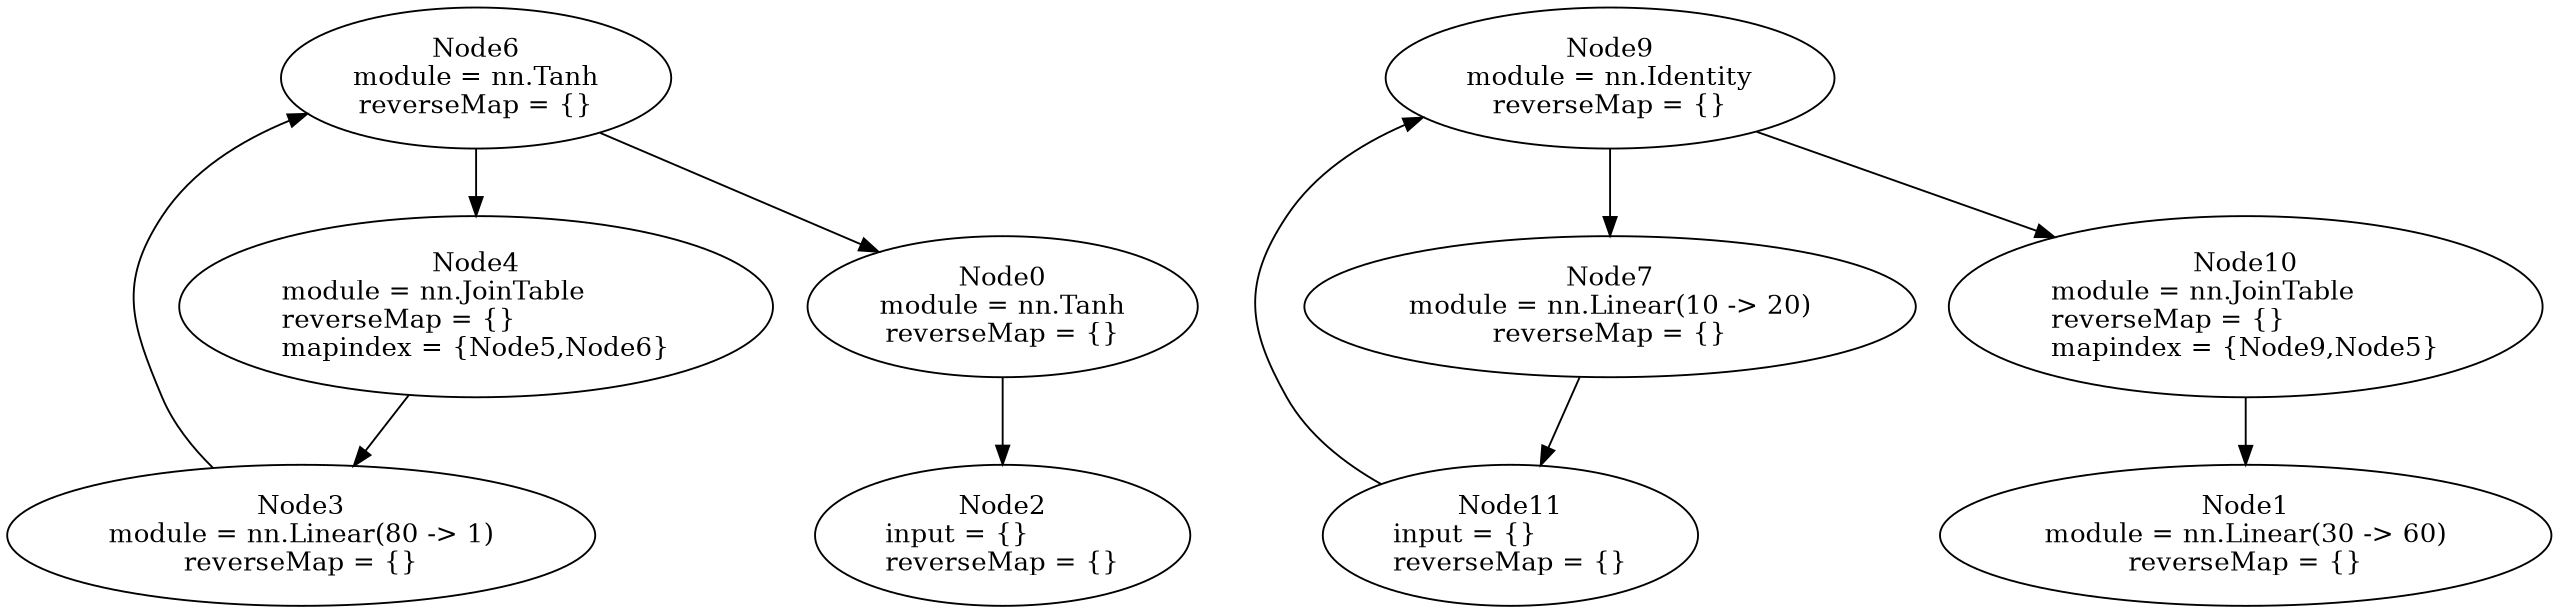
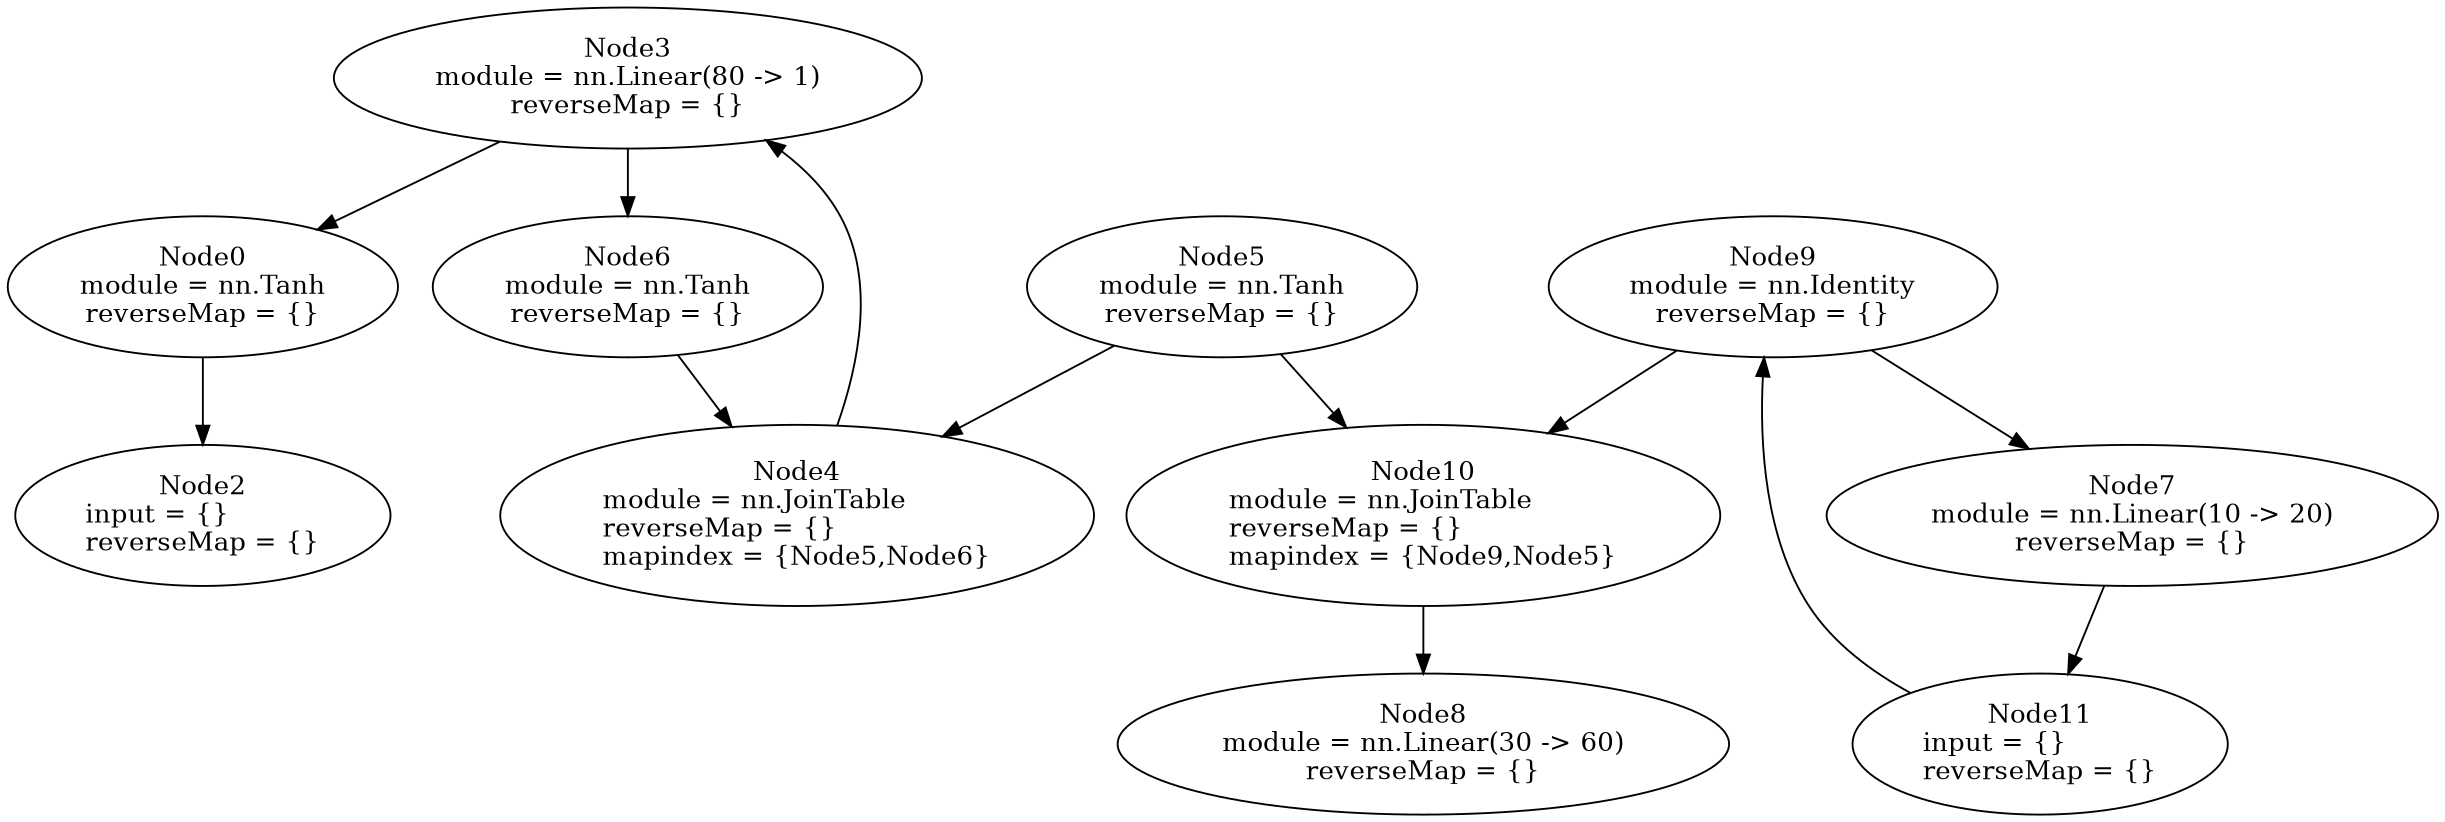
(731, 189) -> (417, 181)
none -> (1222, 287)
(2246, 535) -> (1423, 744)
